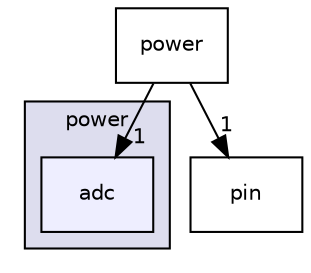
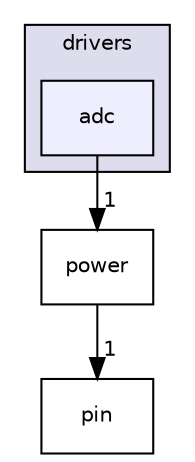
(137, 115) -> (97, 185)
(97, 121) -> (97, 45)
